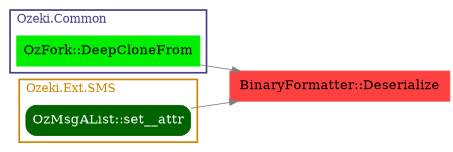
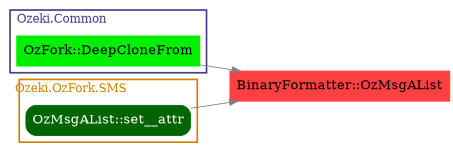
(340, 86) -> (340, 86)
(71, 89) -> (71, 89)
